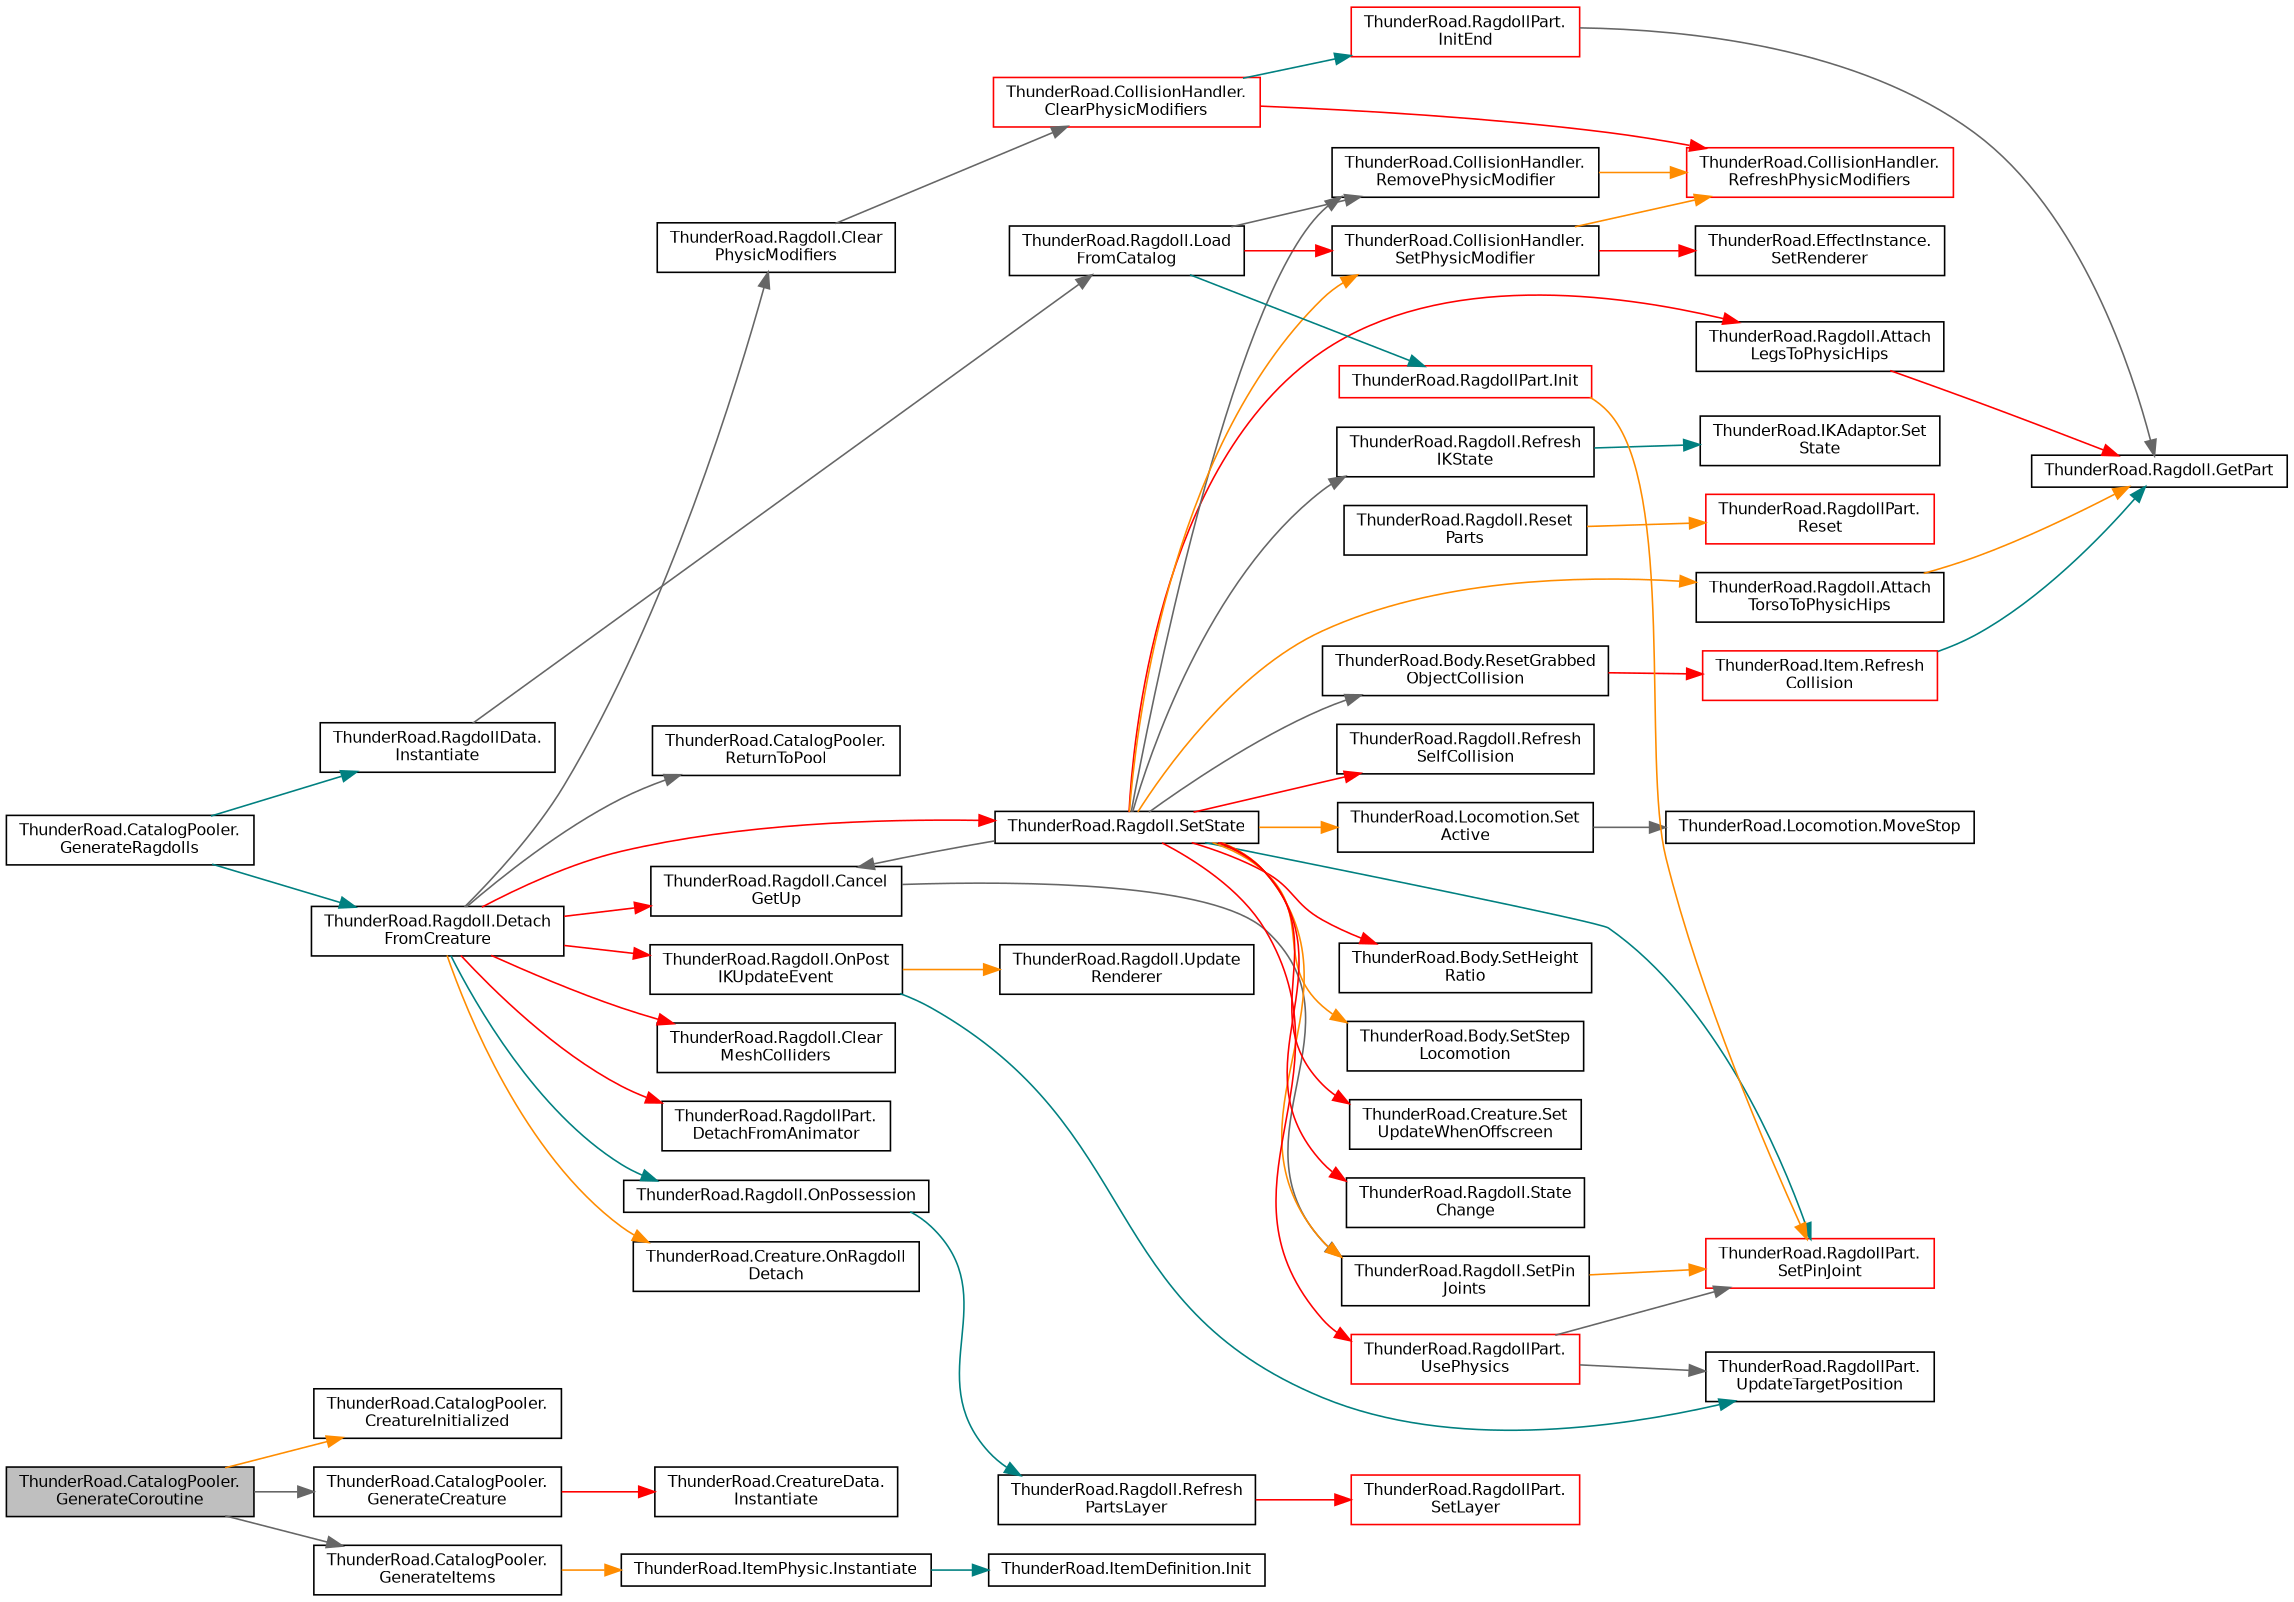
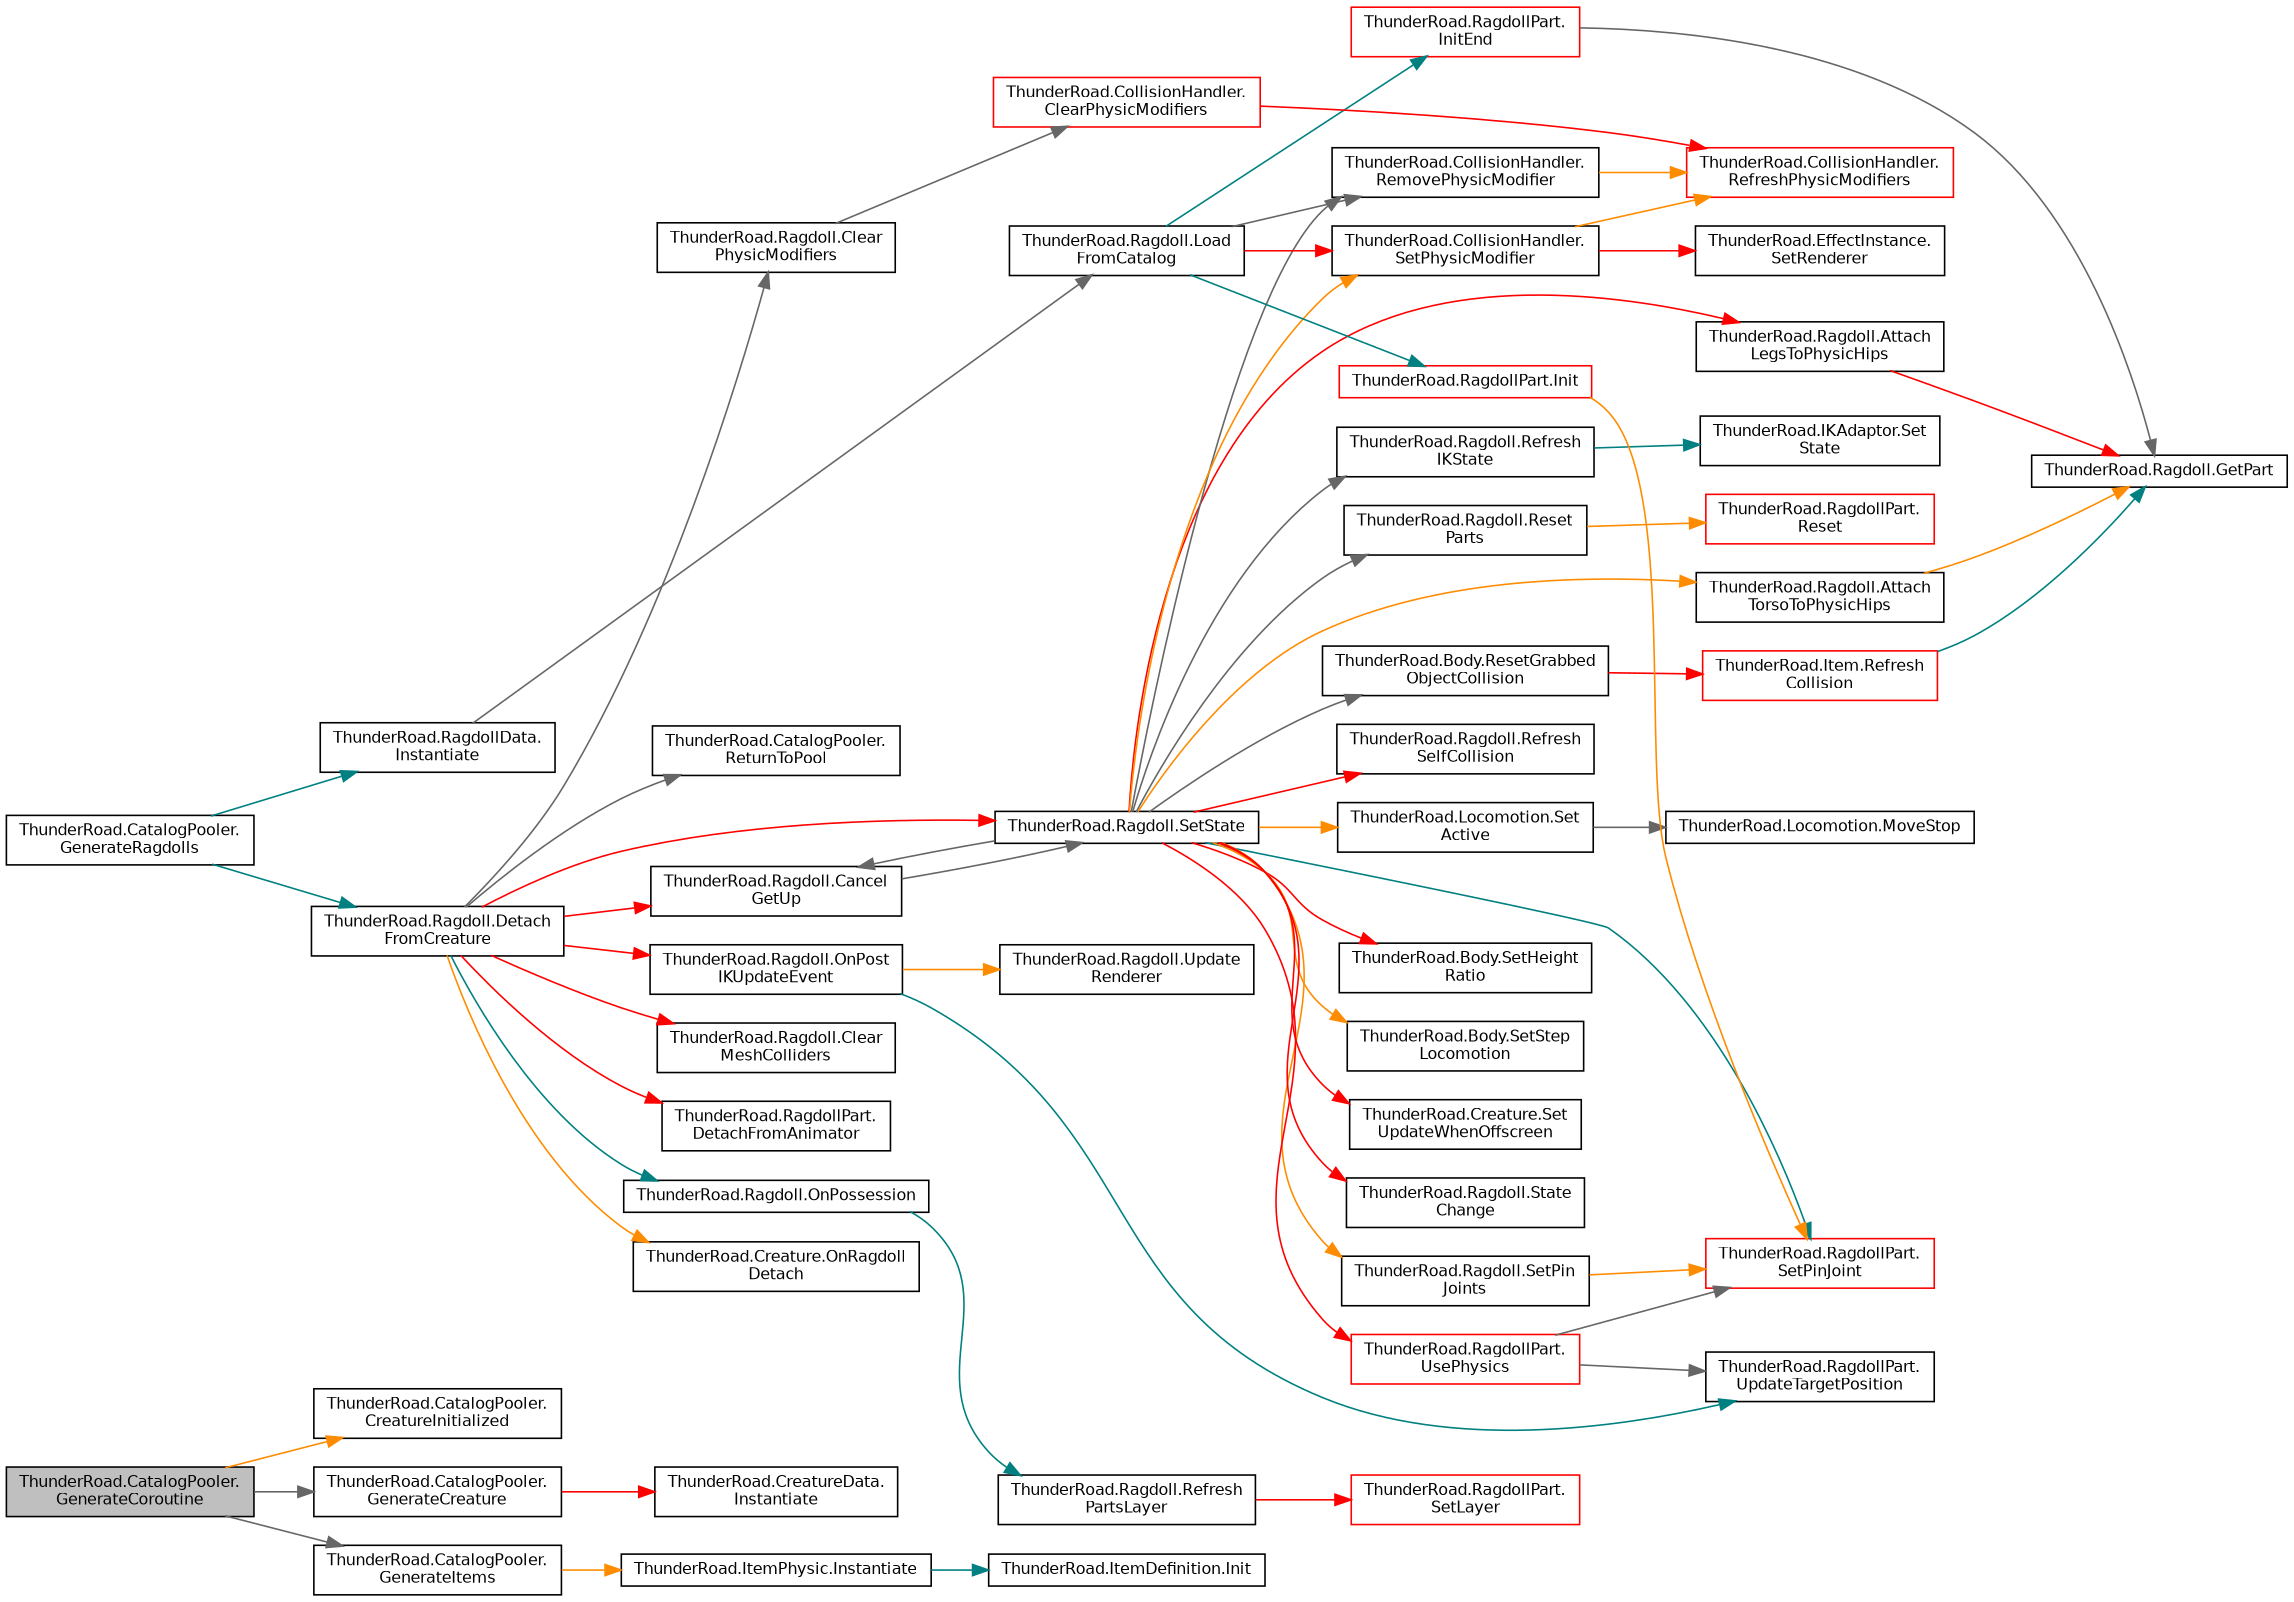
(1289, 69) -> (1289, 146)
none -> (1228, 671)
(1237, 913) -> (985, 864)
